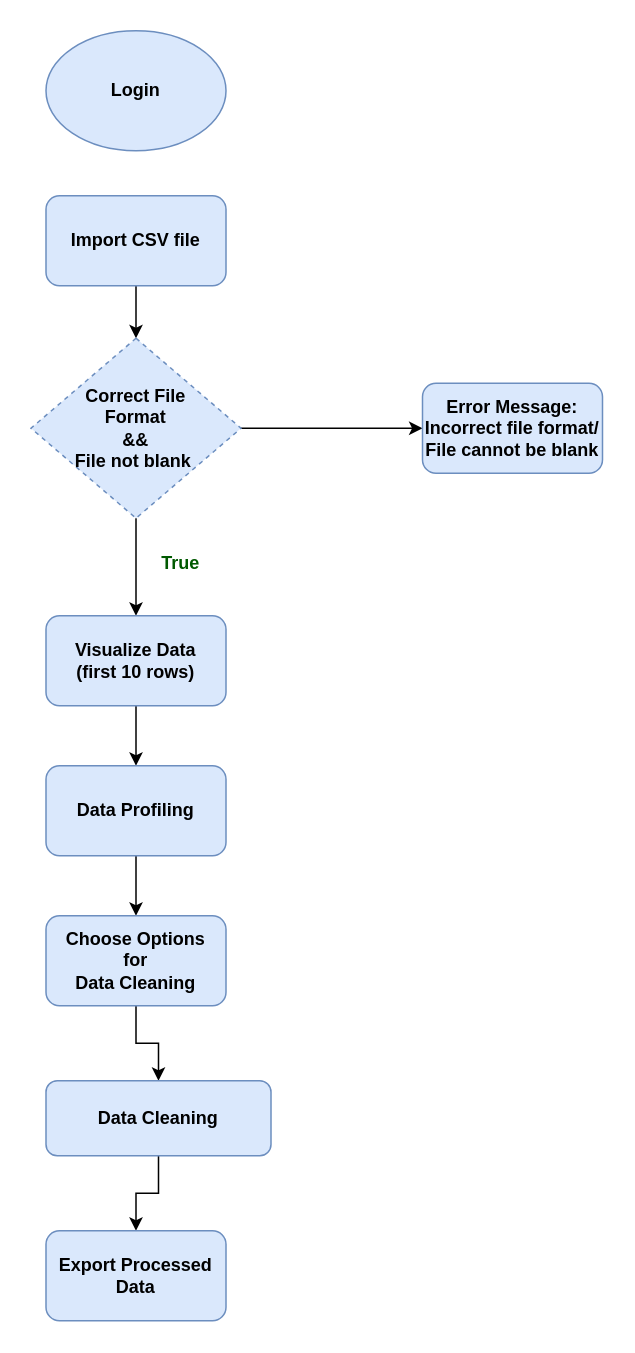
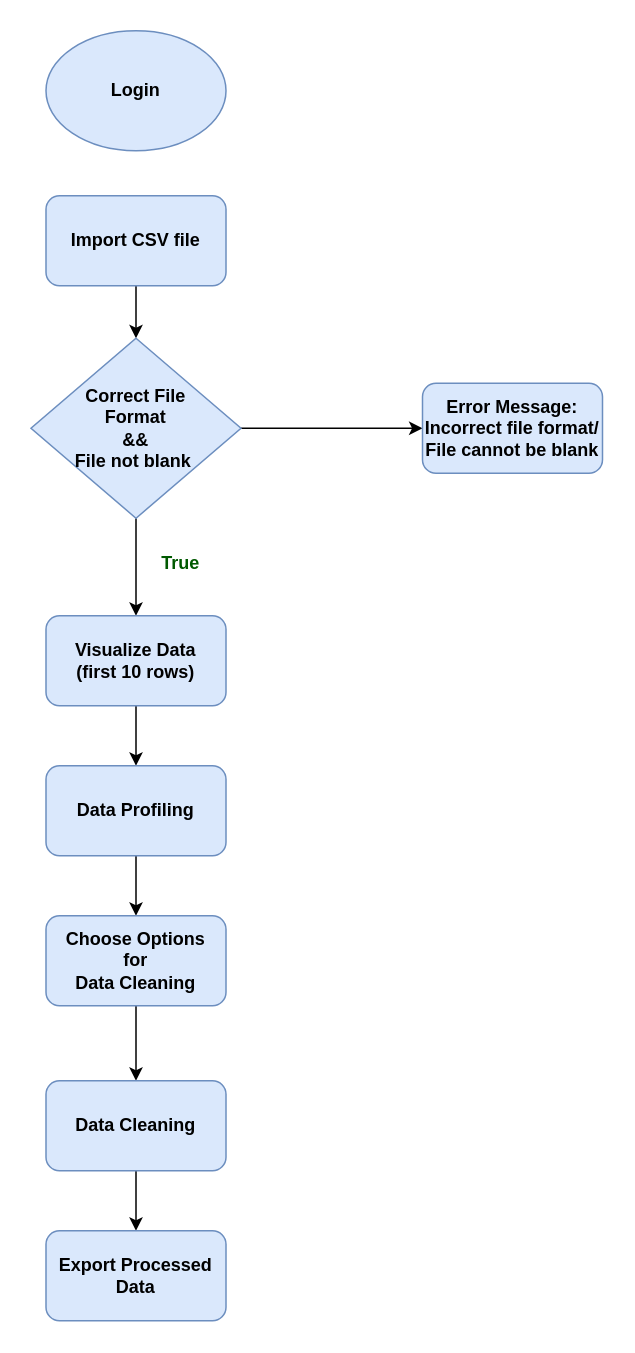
(136, 428) -> (136, 428)
(158, 1118) -> (136, 1126)
